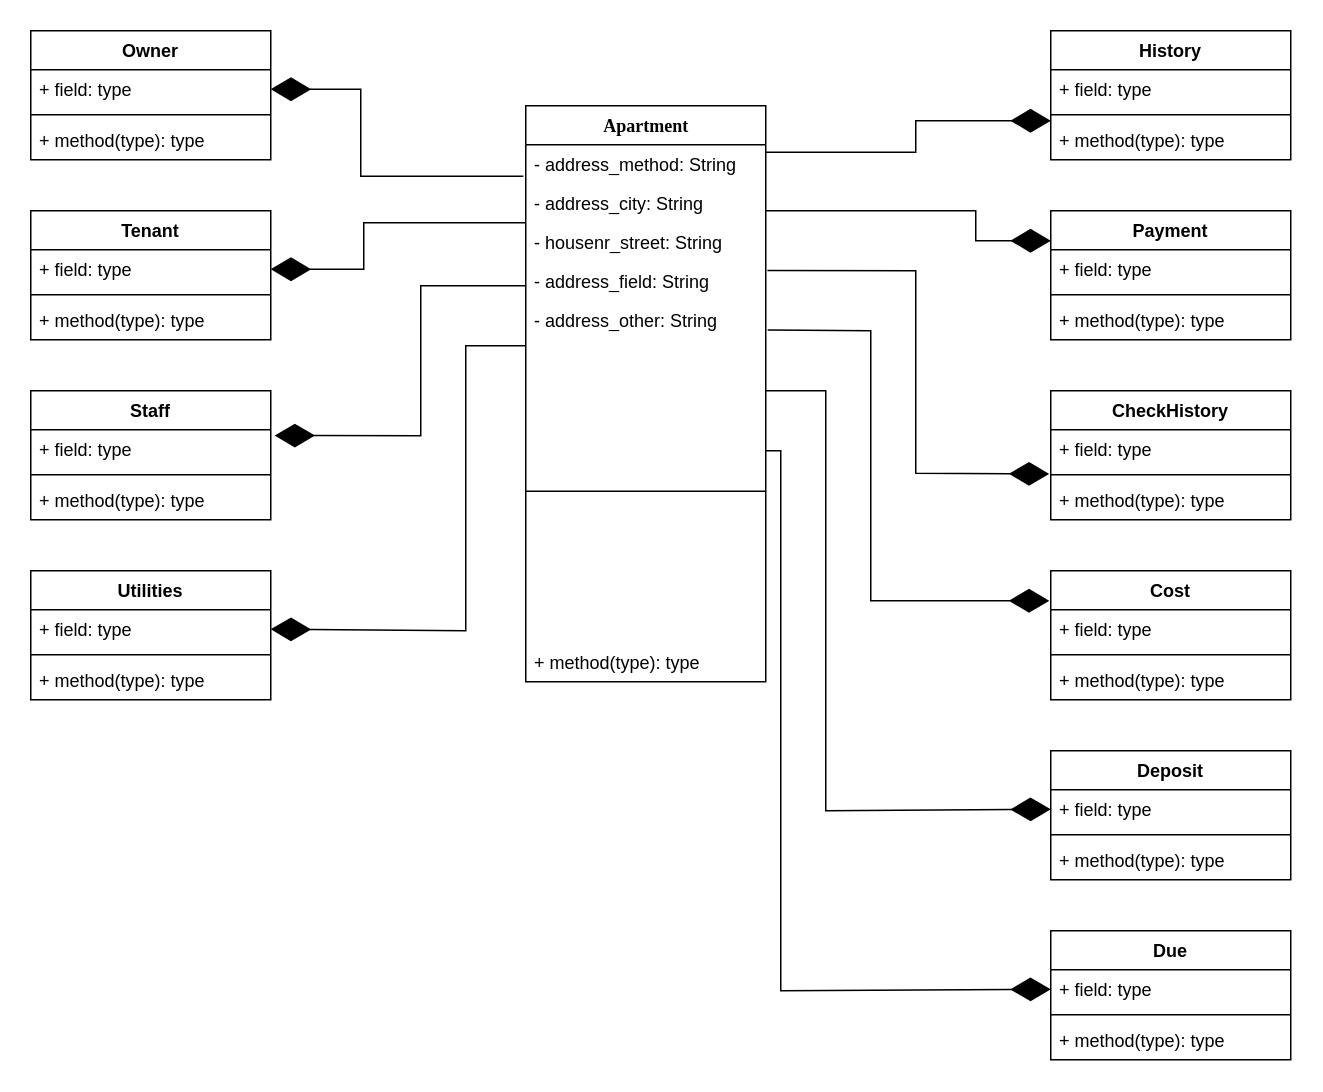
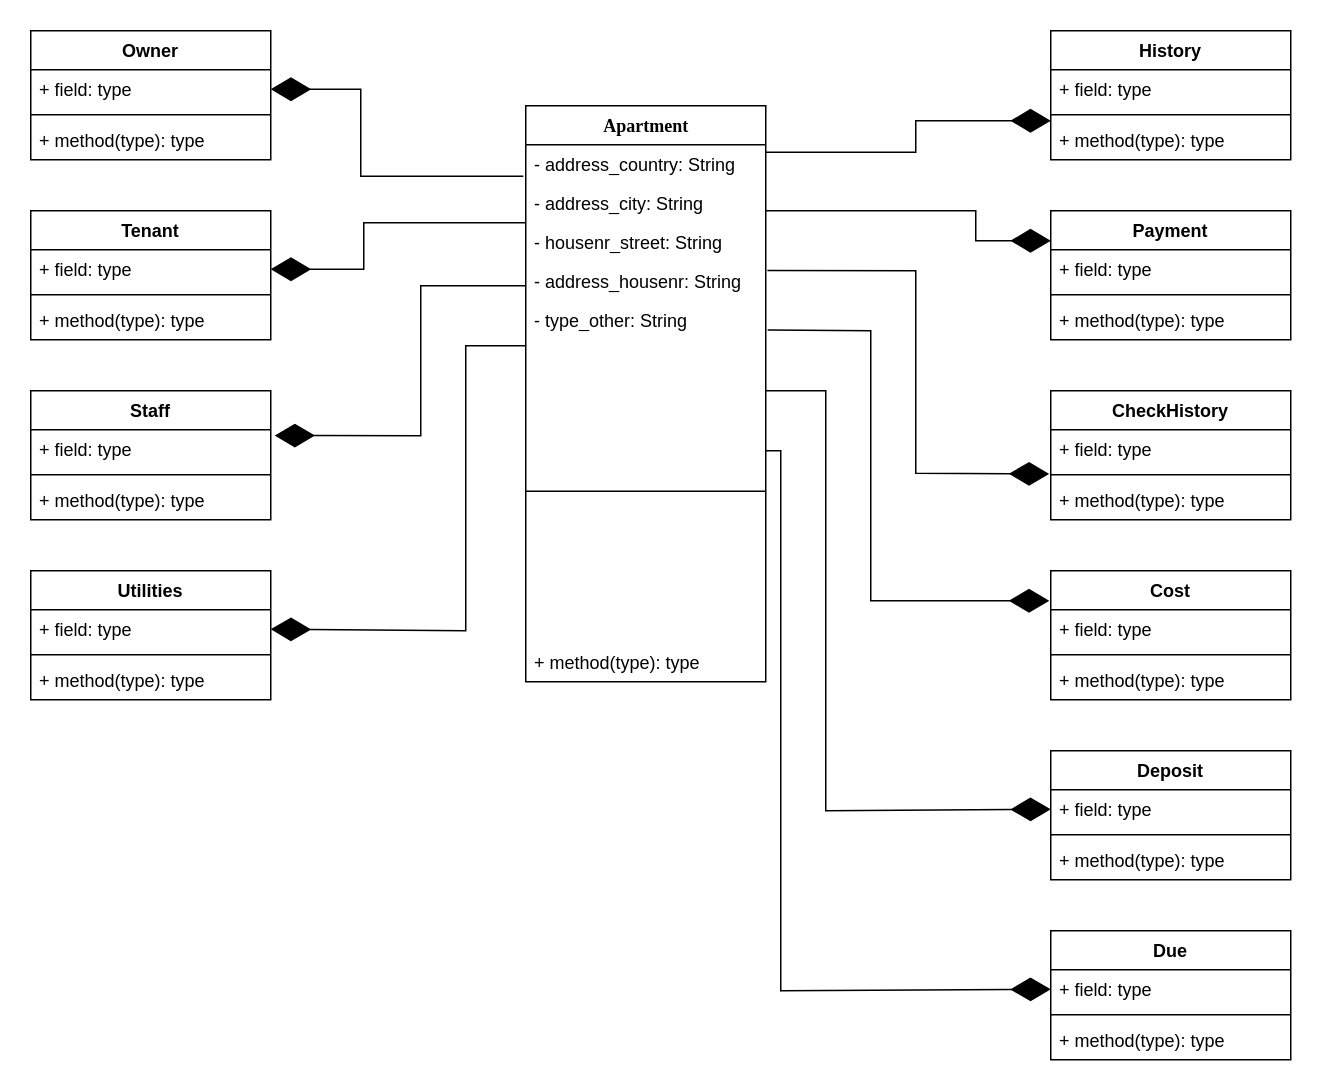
(646, 166) -> (647, 177)
(637, 283) -> (647, 294)
(641, 322) -> (626, 322)
